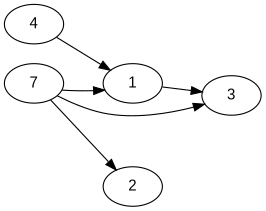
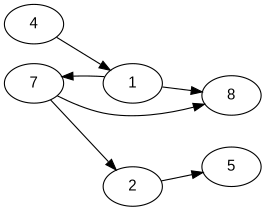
(78, 91) -> (89, 76)
(232, 95) -> (232, 95)
none -> (232, 167)
